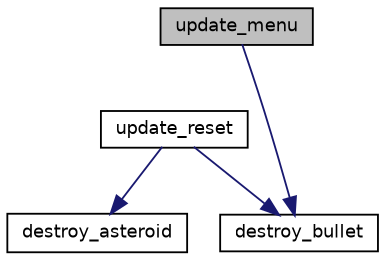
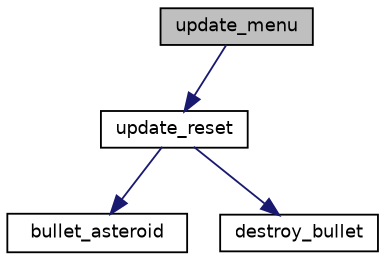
(267, 121) -> (210, 70)
(97, 233) -> (97, 233)
